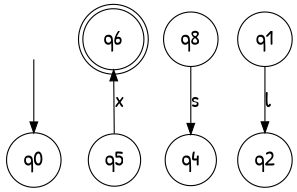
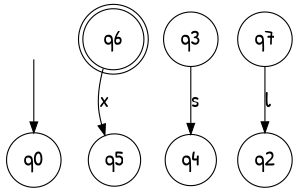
(191, 39) -> (191, 39)
(265, 39) -> (265, 39)
(114, 107) -> (98, 97)
